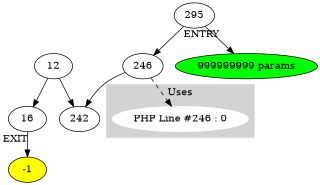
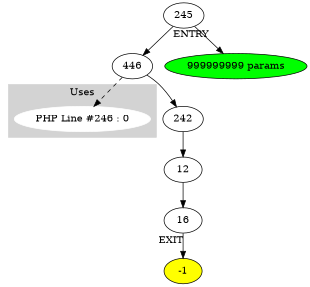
(194, 15) -> (184, 15)
(143, 66) -> (132, 66)
(65, 89) -> (183, 141)
